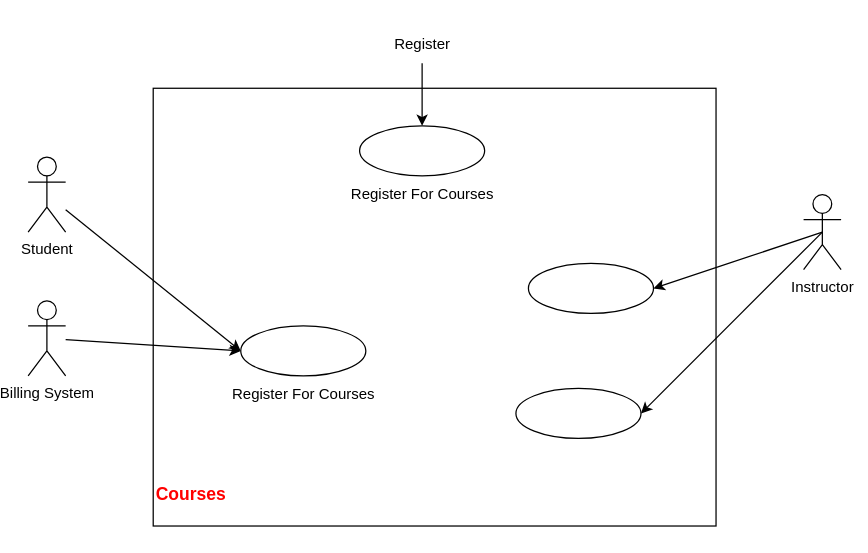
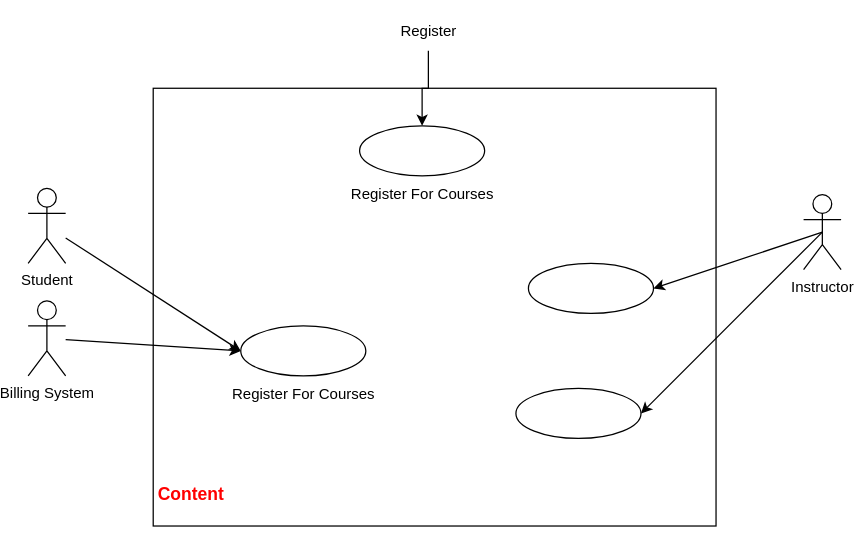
(422, 44) -> (428, 32)
(47, 194) -> (47, 226)
(191, 494) -> (191, 494)
